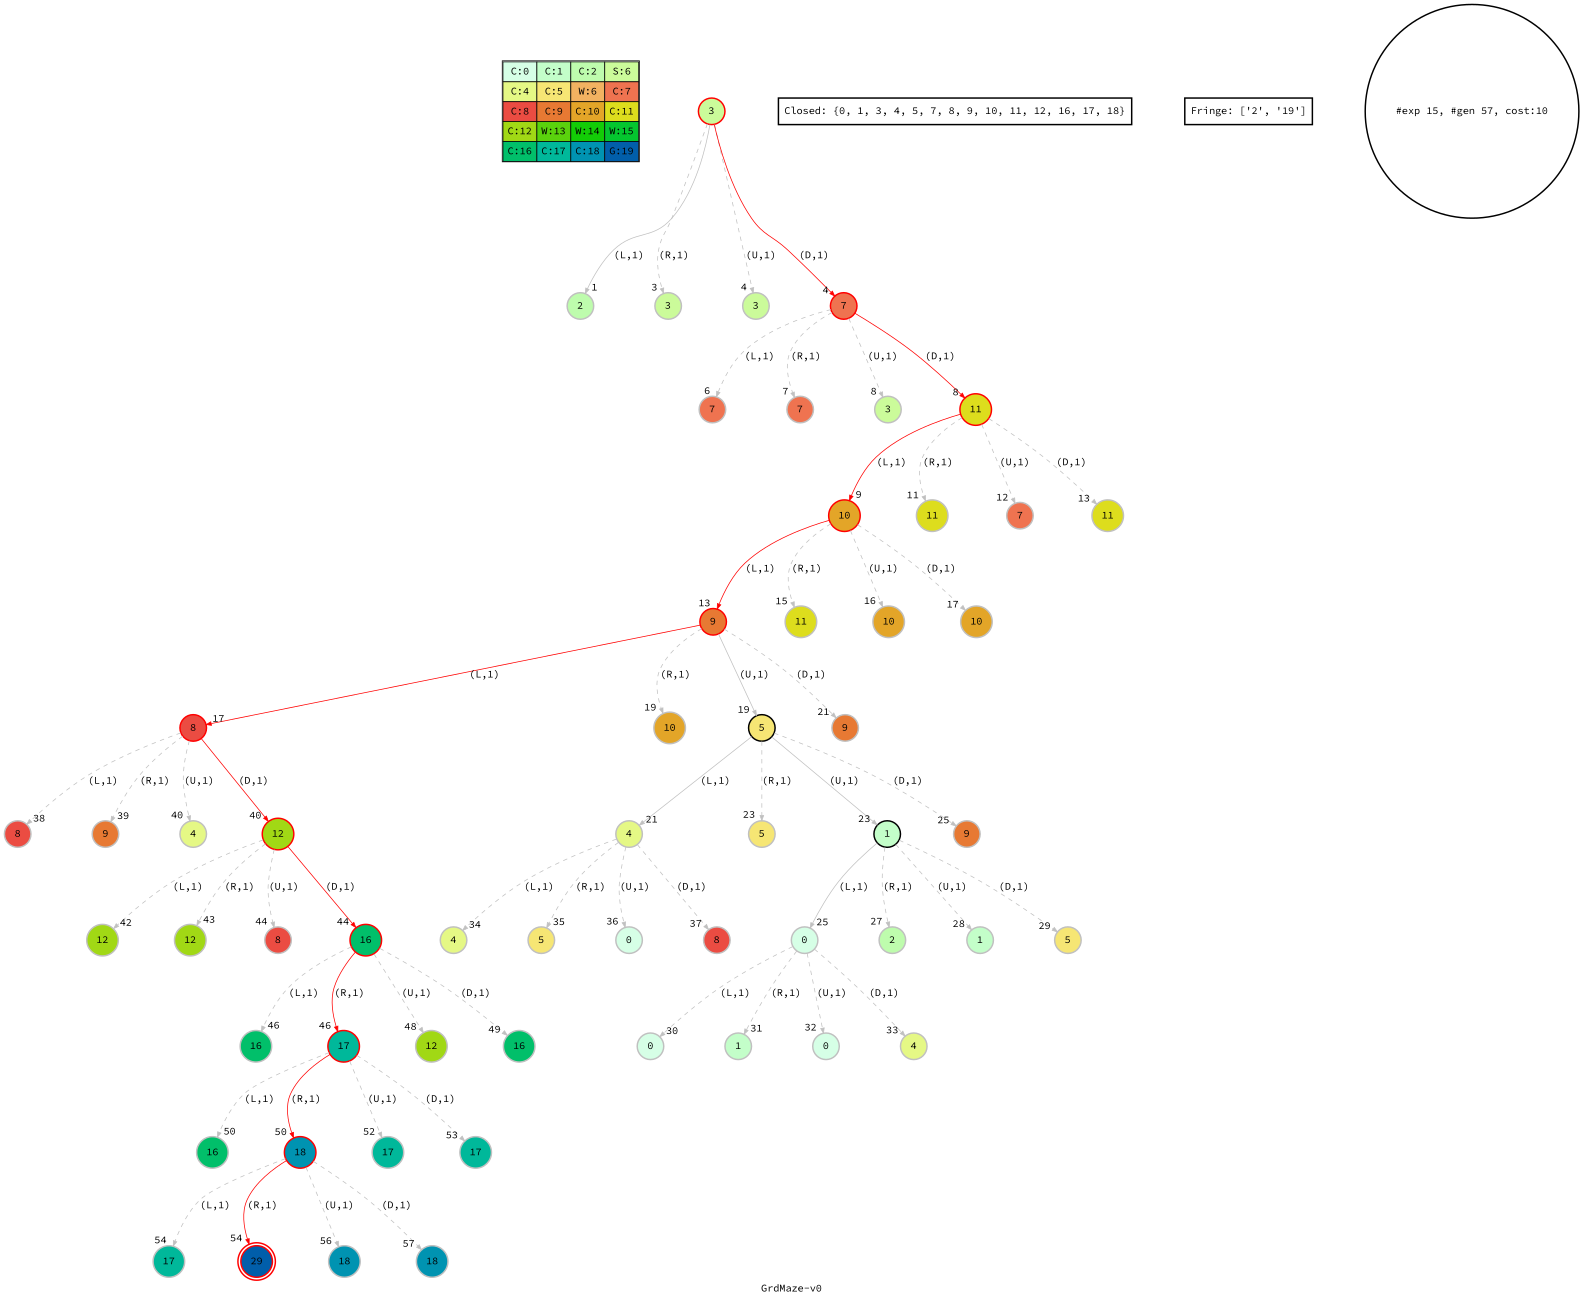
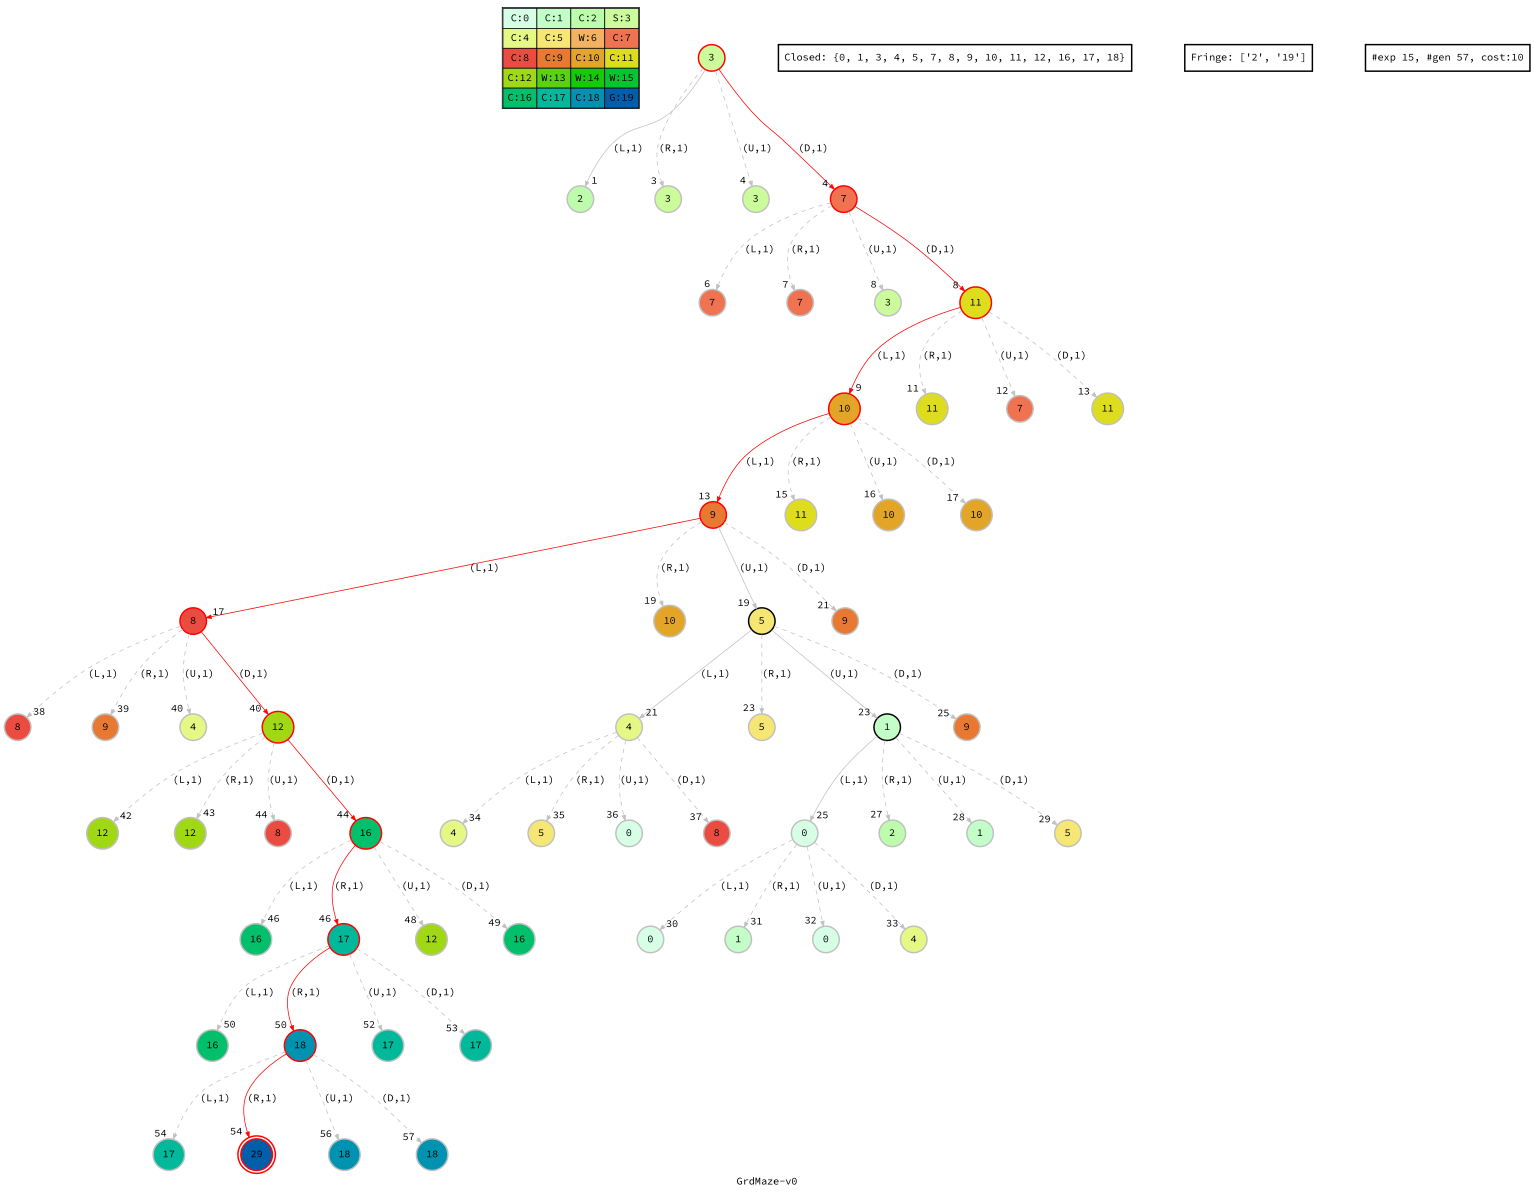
(622, 71) -> (622, 18)
(1472, 111) -> (1448, 58)
